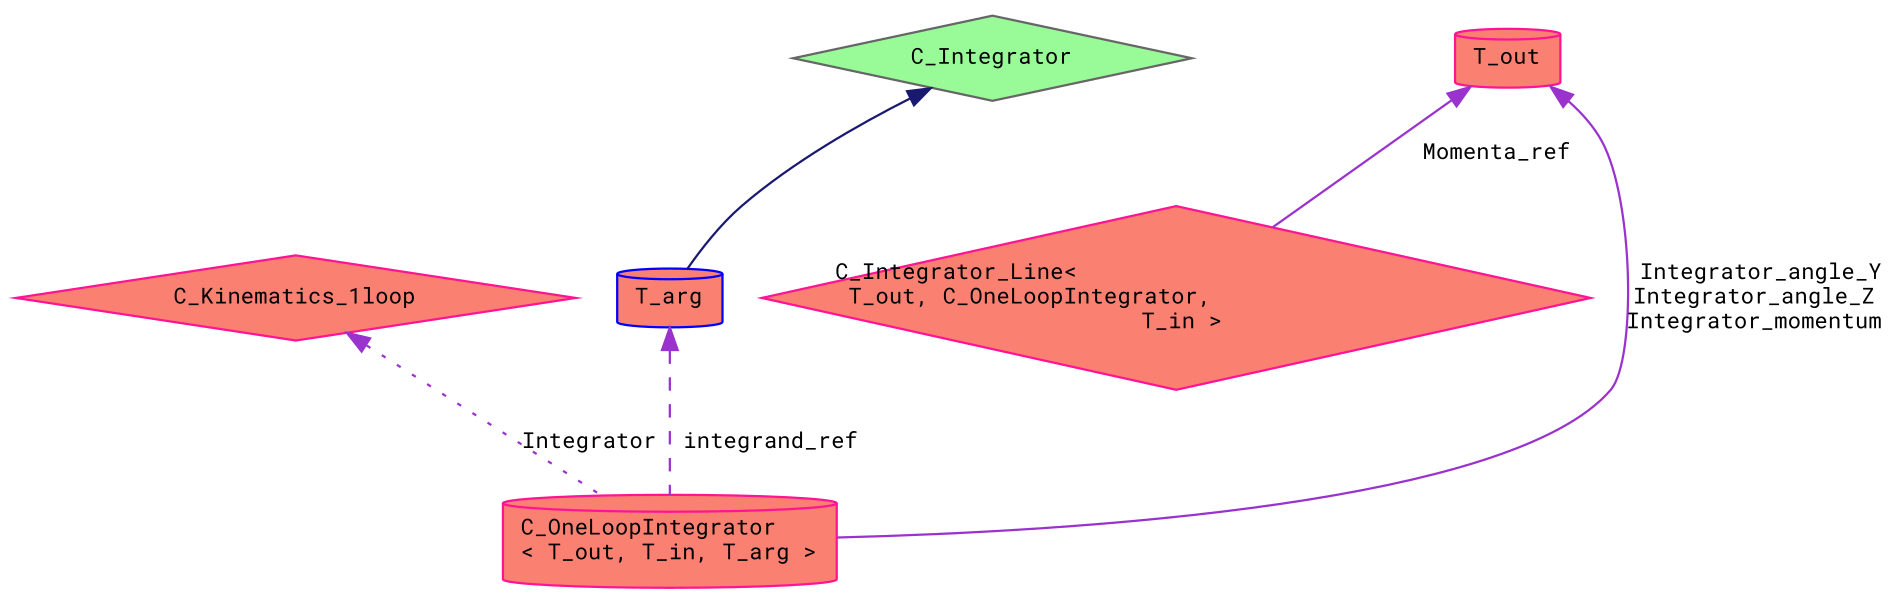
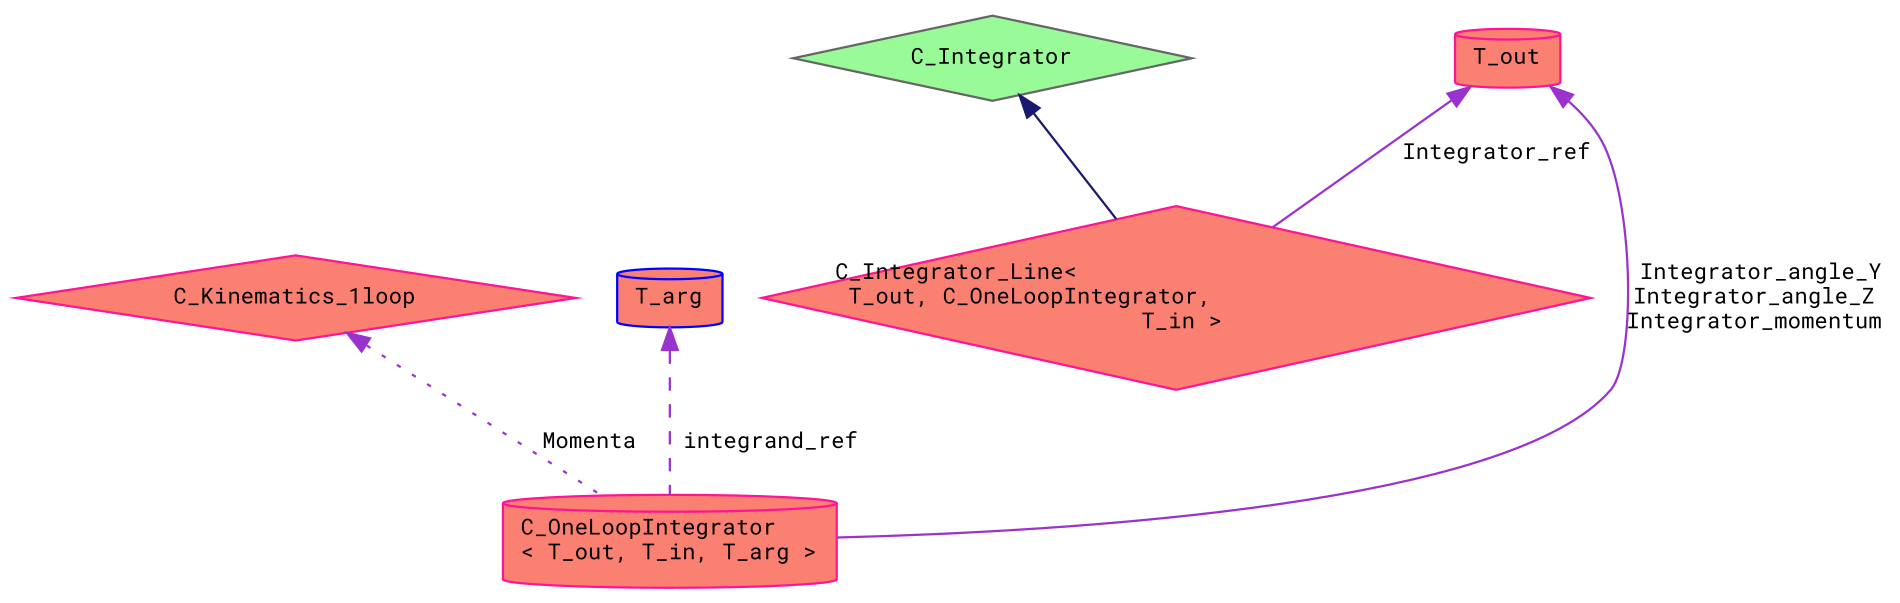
(1491, 153) -> (1491, 153)
(788, 170) -> (1075, 166)
(584, 442) -> (584, 442)
